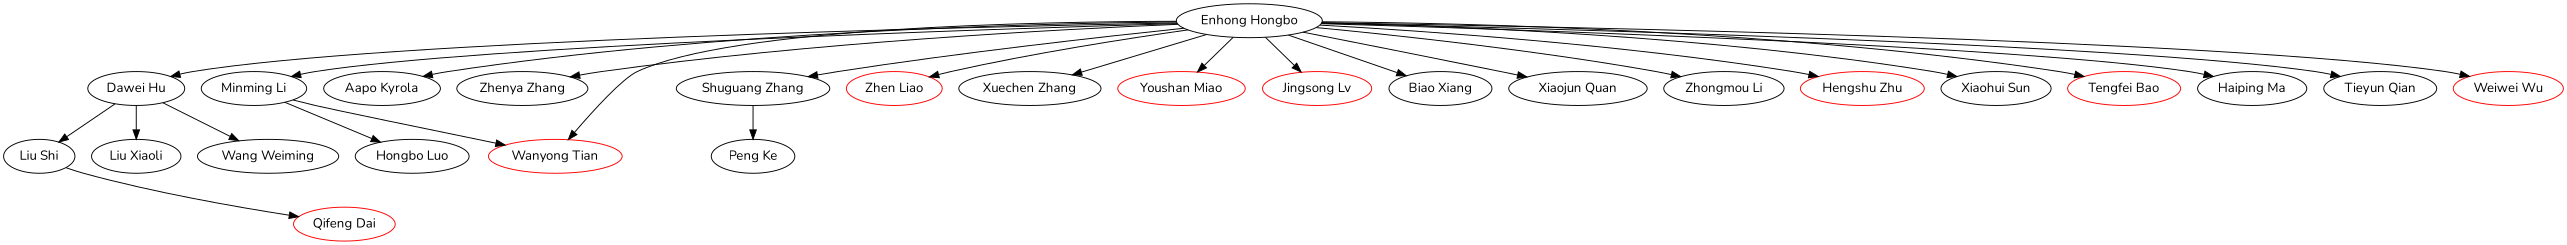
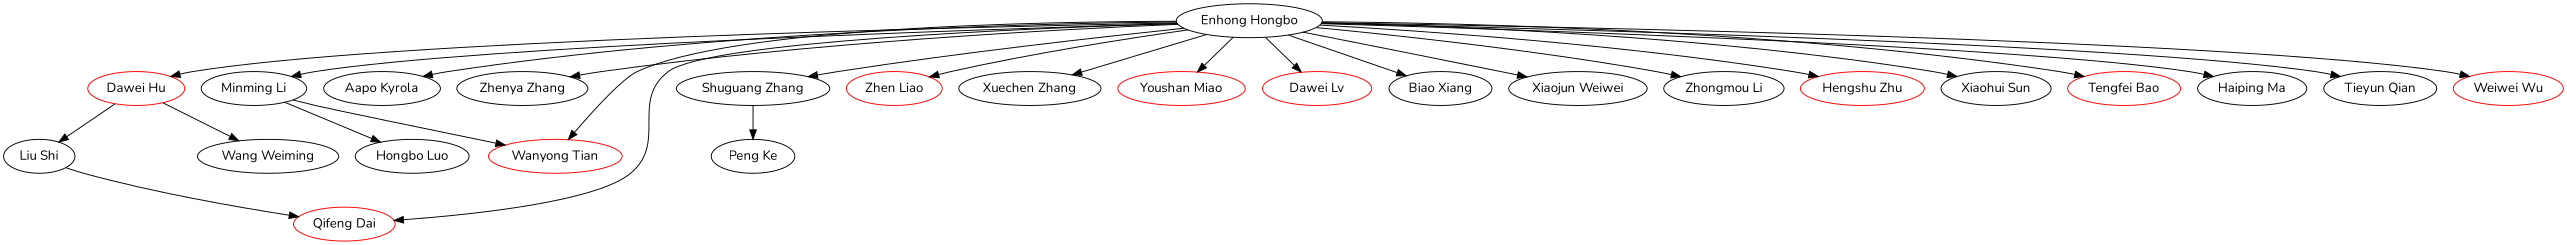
none -> (666, 74)
(136, 89) -> (136, 89)
(1317, 89) -> (1317, 89)
(1578, 89) -> (1578, 89)
(136, 156) -> none
